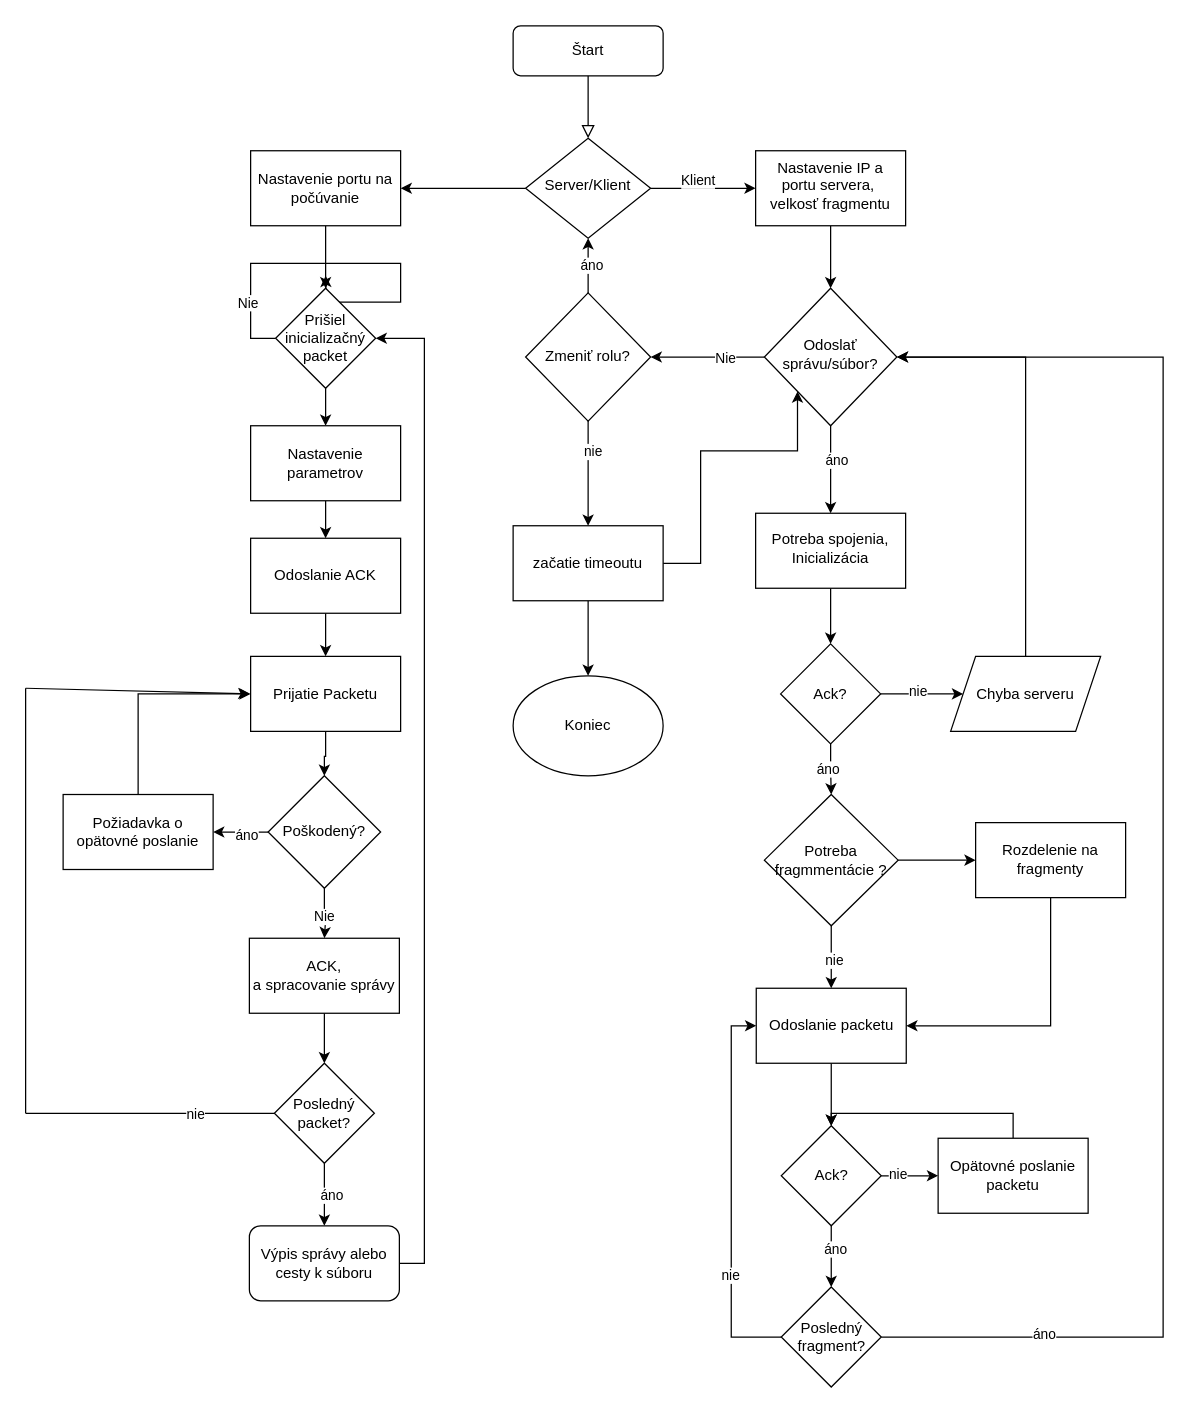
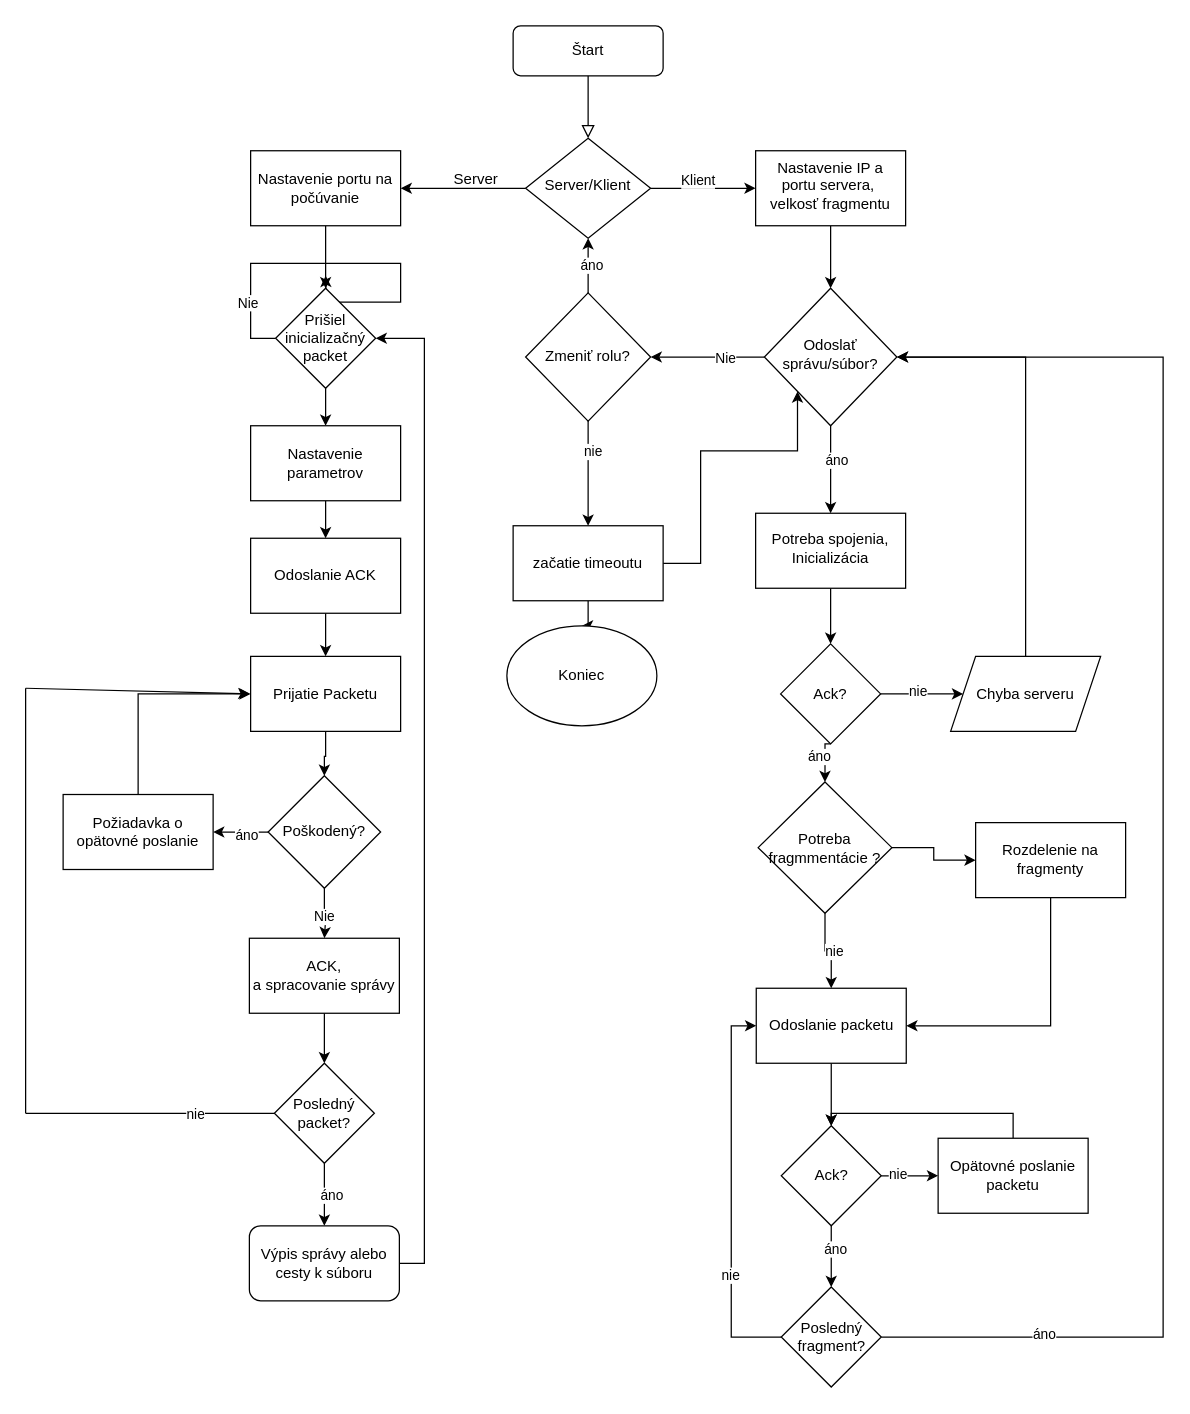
none -> (476, 179)
(588, 726) -> (582, 676)
(831, 860) -> (825, 848)
